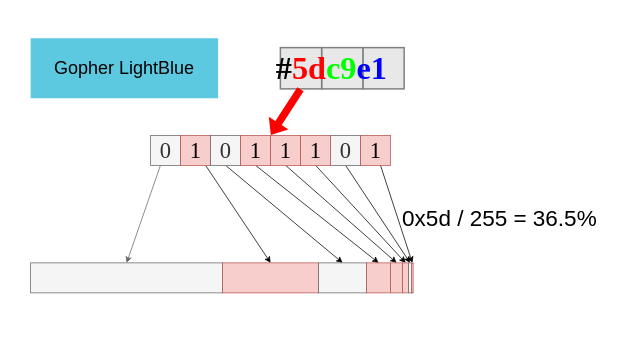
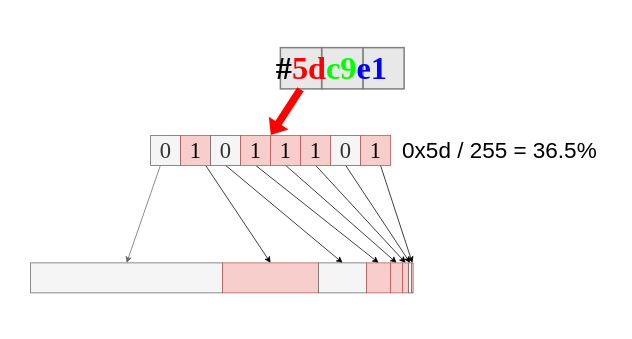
(124, 68) -> none
(499, 218) -> (499, 150)
